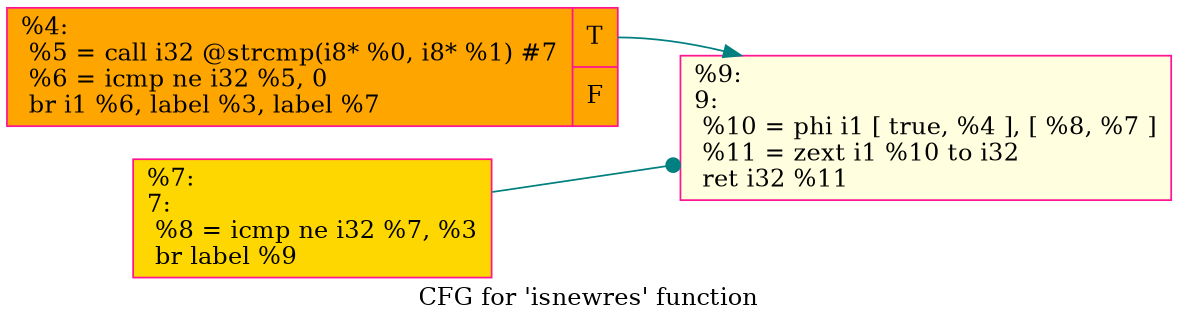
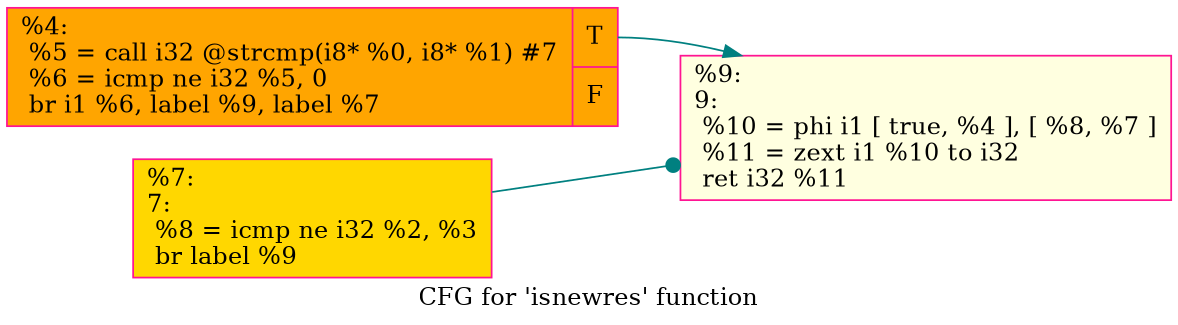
(201, 105) -> (201, 105)
(312, 231) -> (312, 231)
